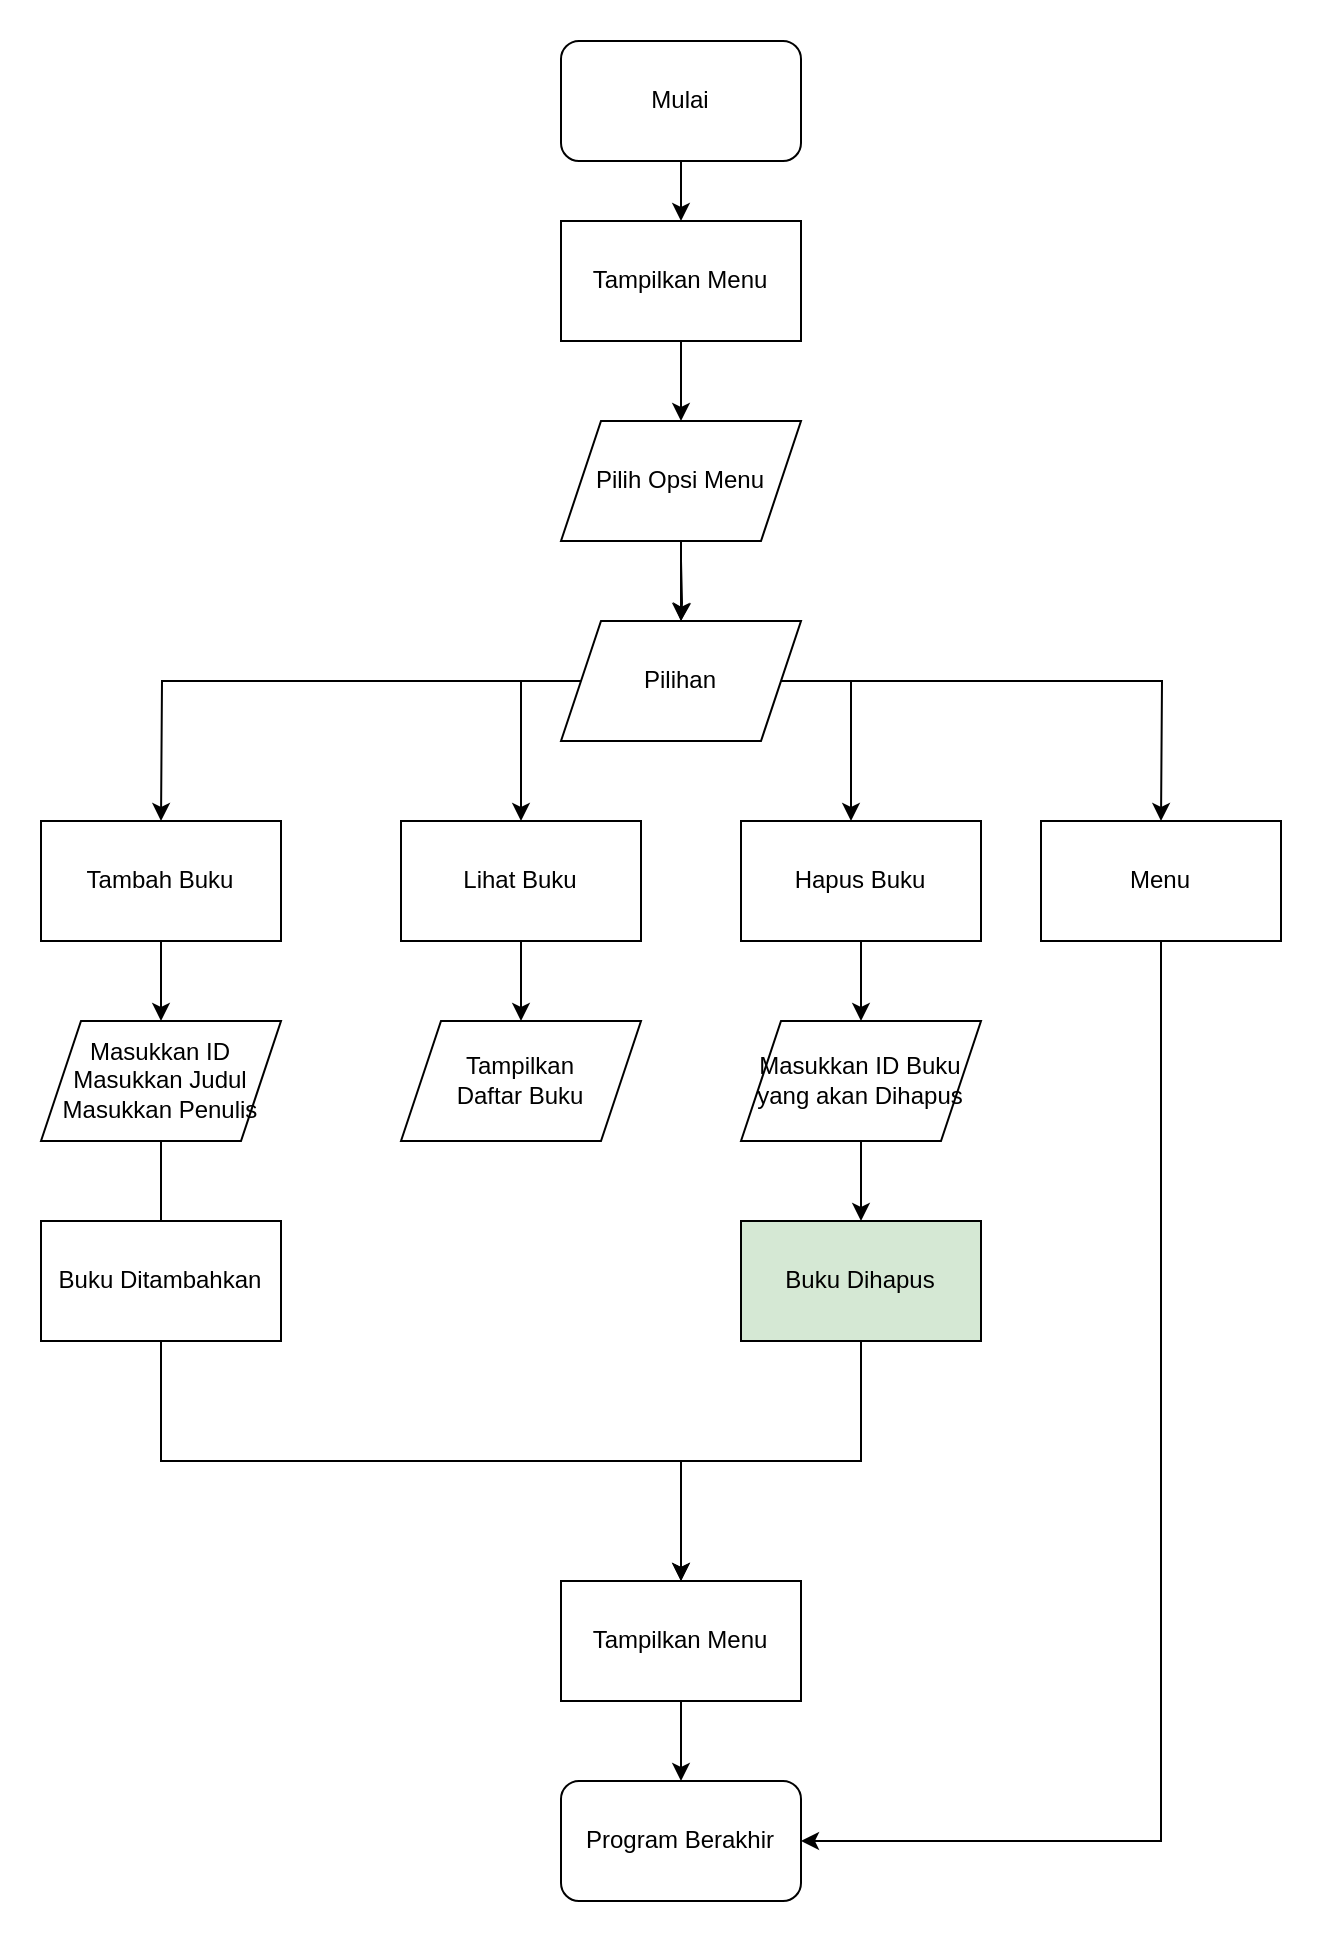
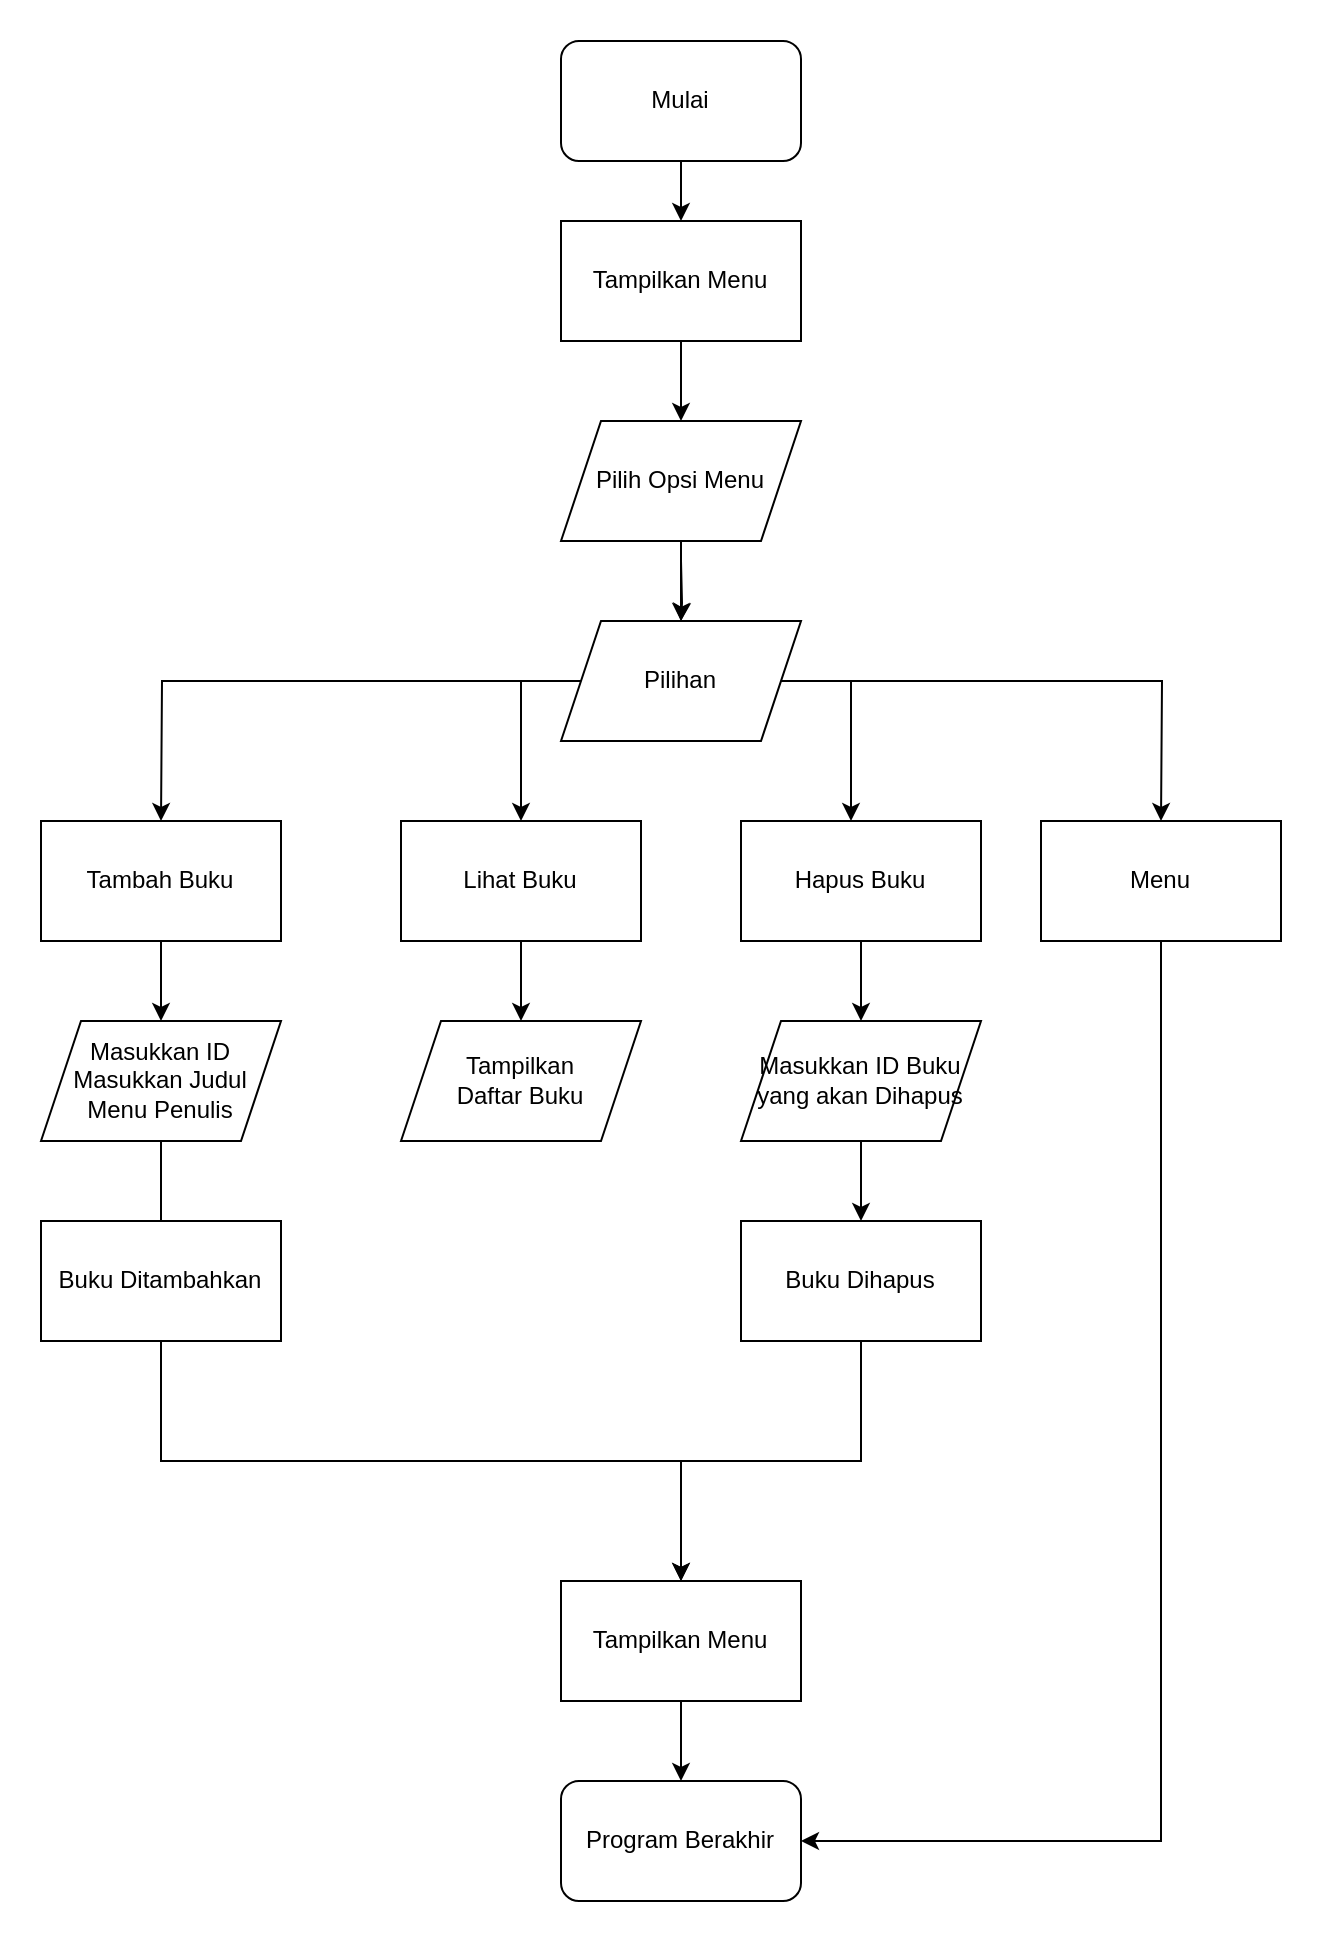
(161, 1081) -> (161, 1081)
(861, 1281) -> (861, 1281)
